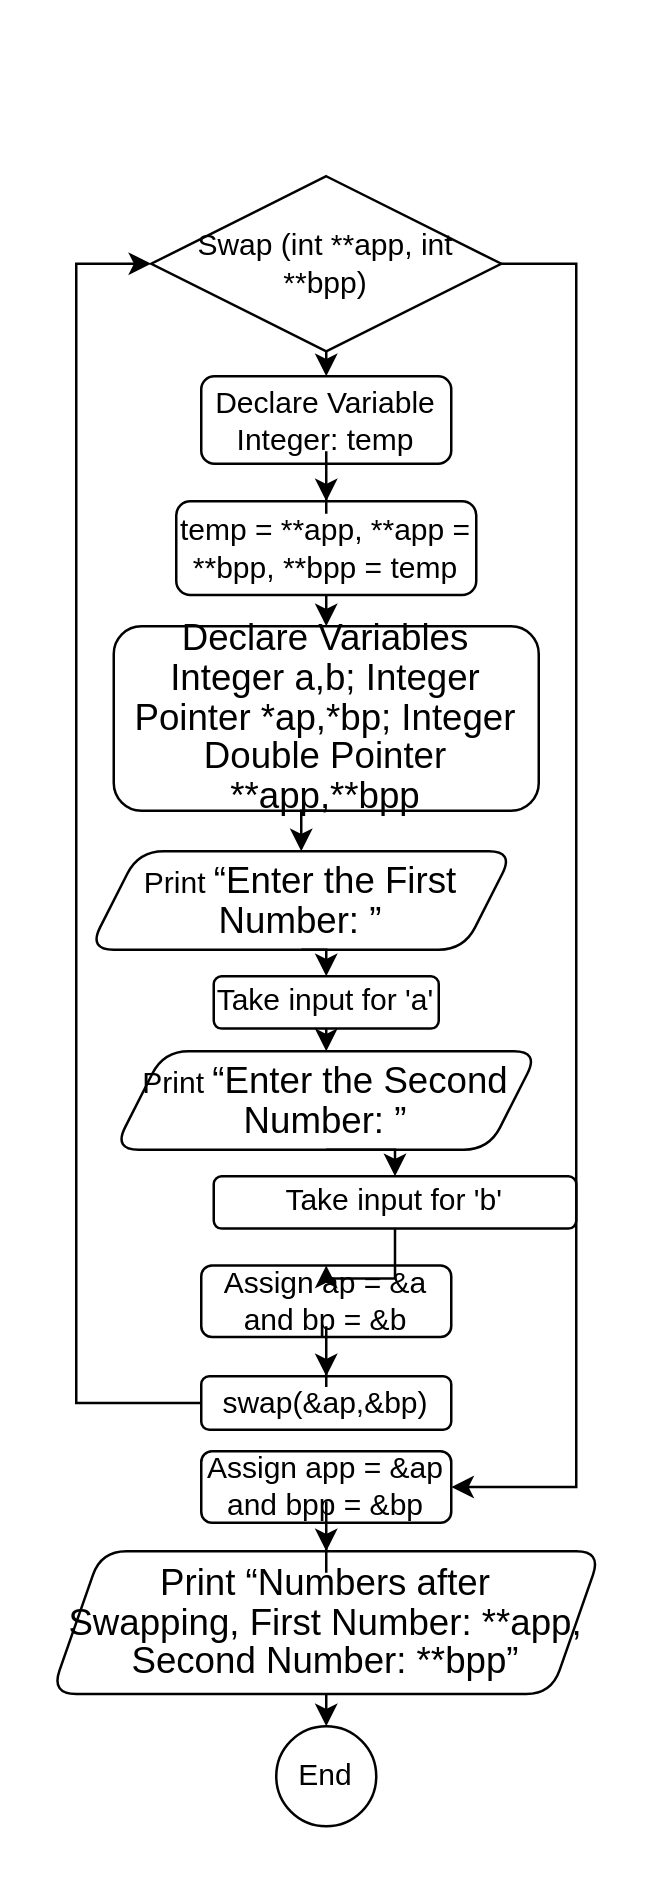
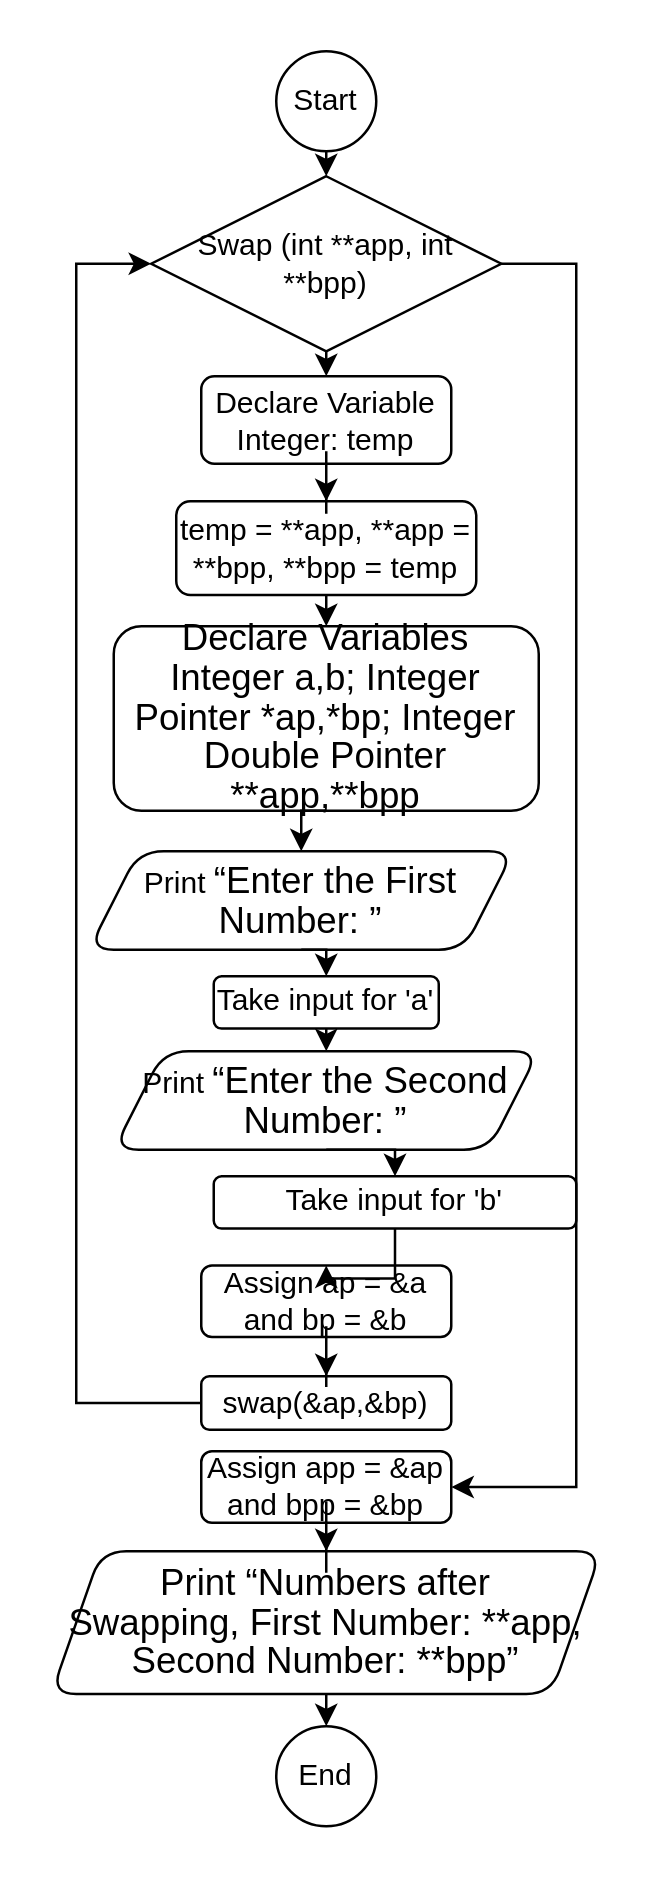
none -> (326, 101)
none -> (326, 155)
